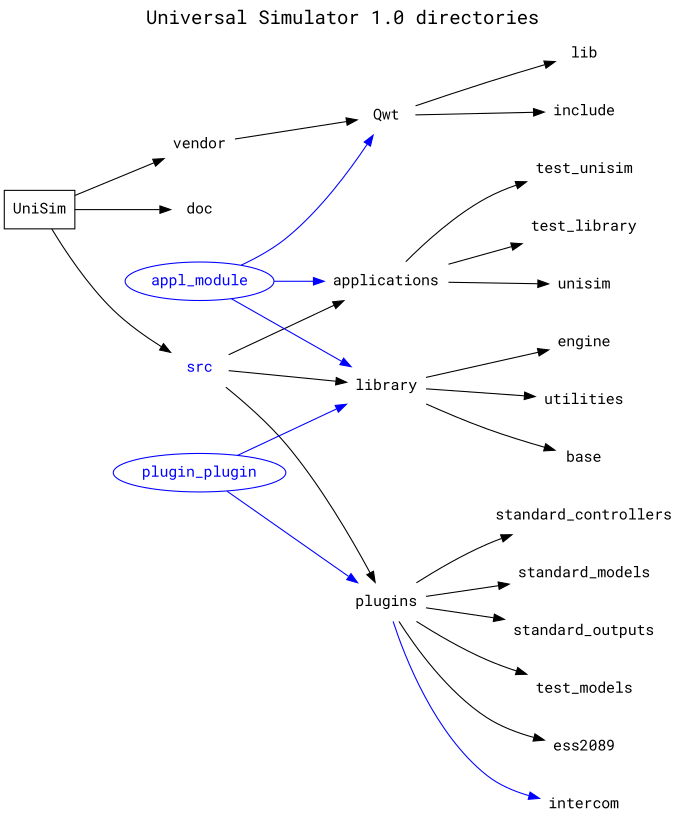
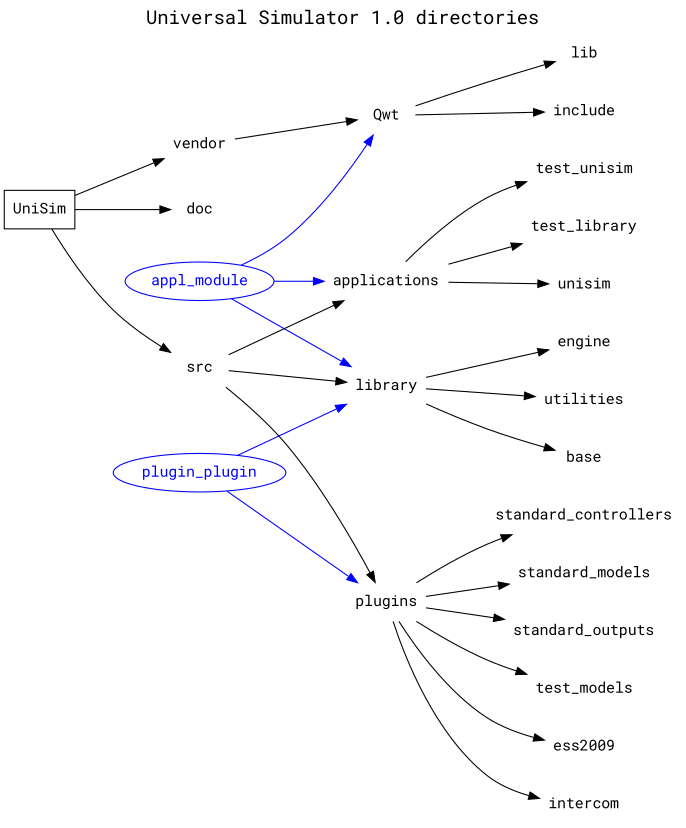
(200, 368) -> (200, 368)
(442, 725) -> (442, 725)
(584, 746) -> (584, 746)
